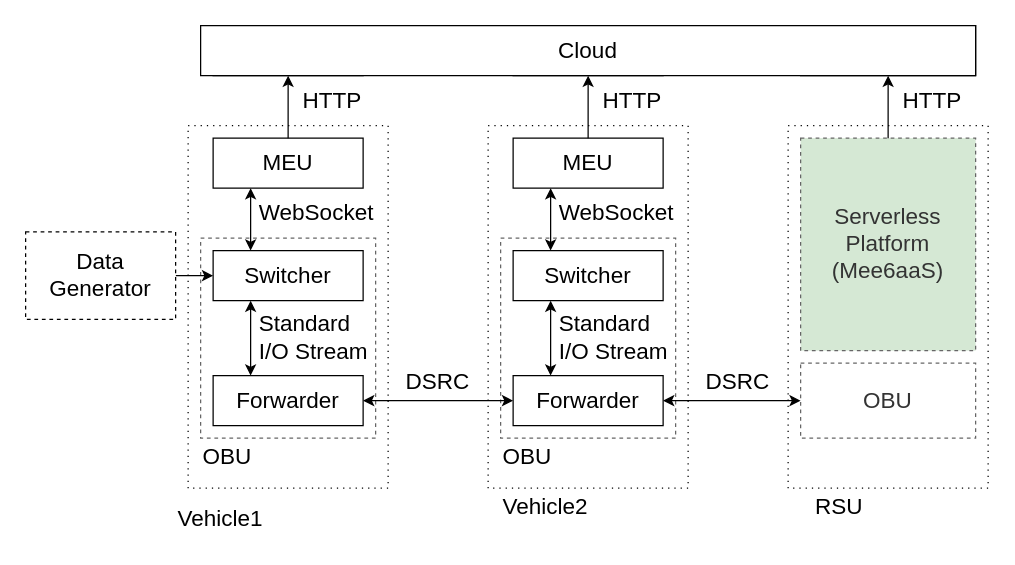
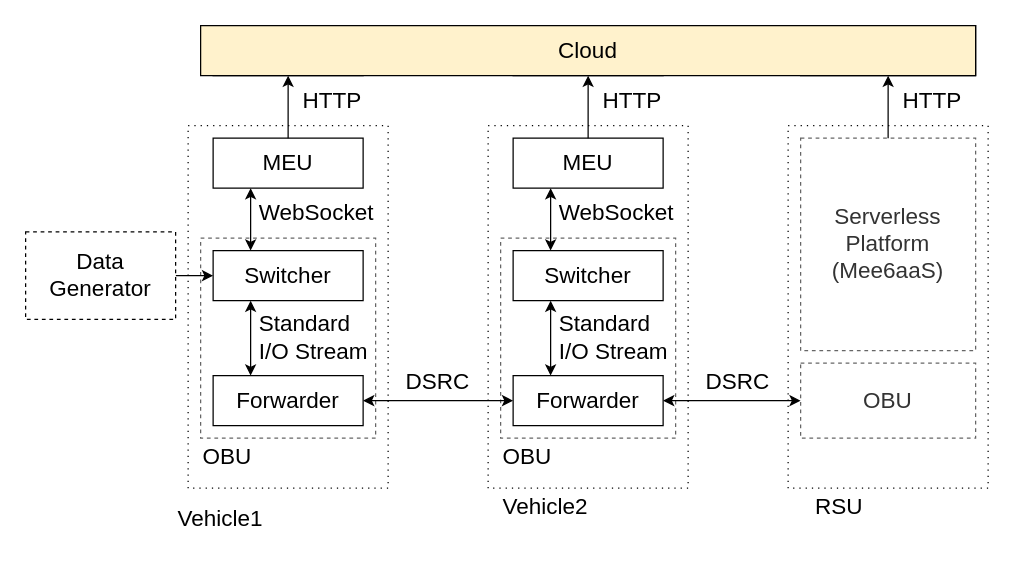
(588, 51) -> (588, 51)
(888, 244) -> (888, 244)
